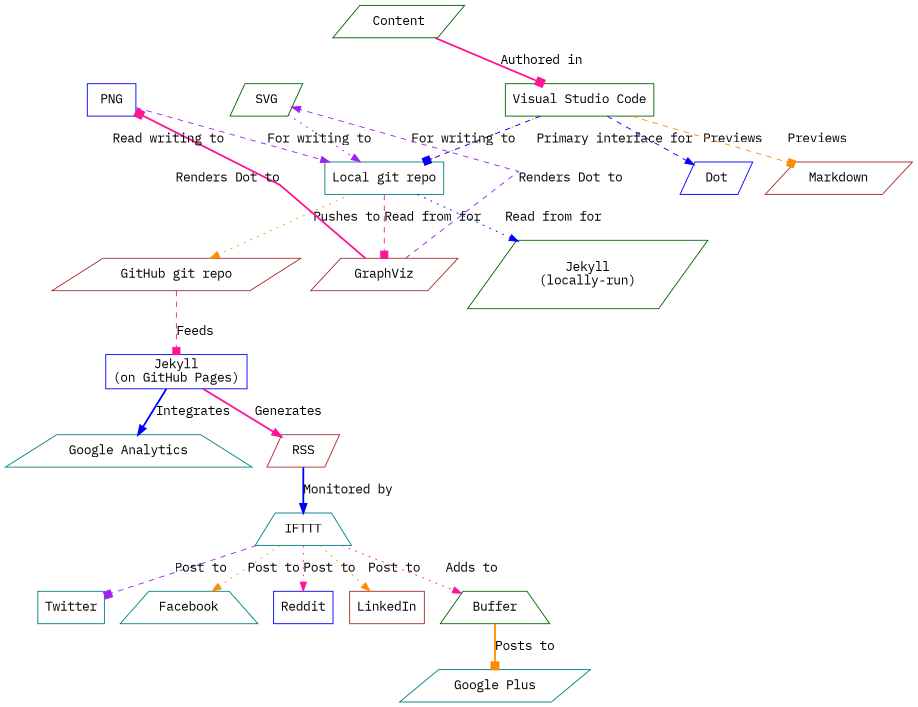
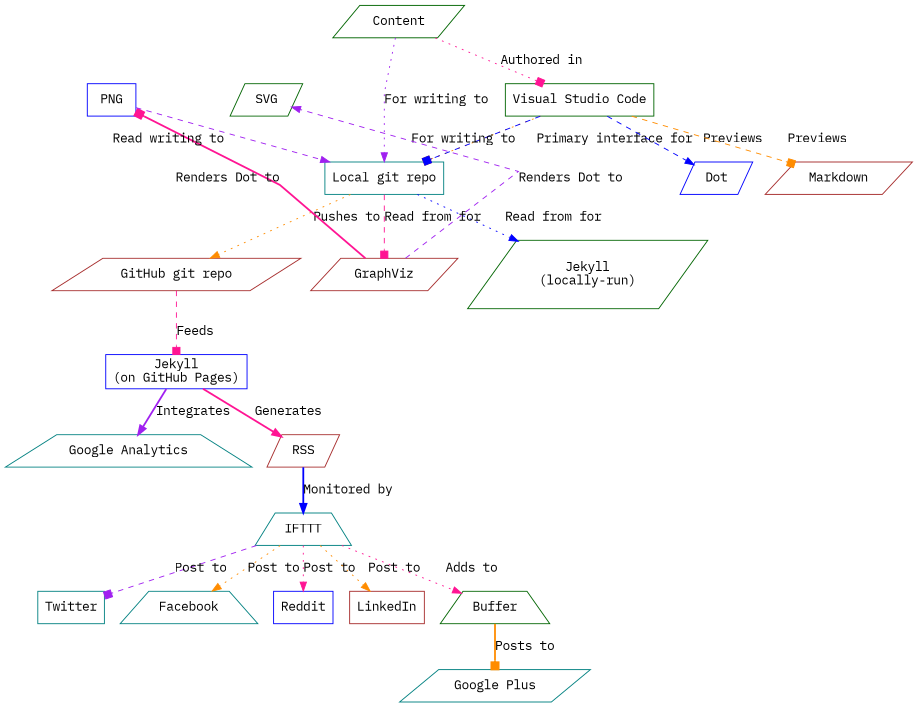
(485, 59) -> (485, 59)
(320, 136) -> (384, 95)
(155, 408) -> (155, 408)
